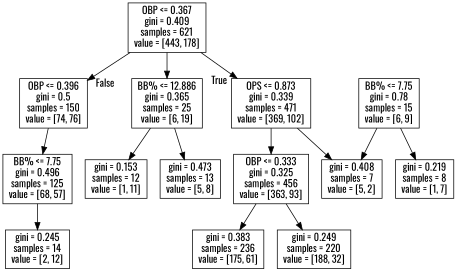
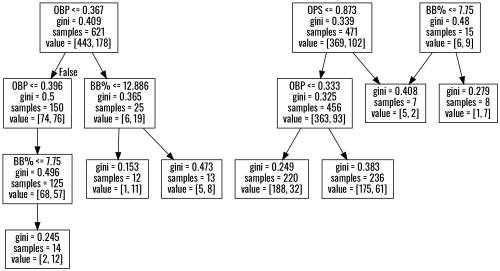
(216, 63) -> none
(389, 103) -> (450, 28)
(425, 179) -> (468, 103)
